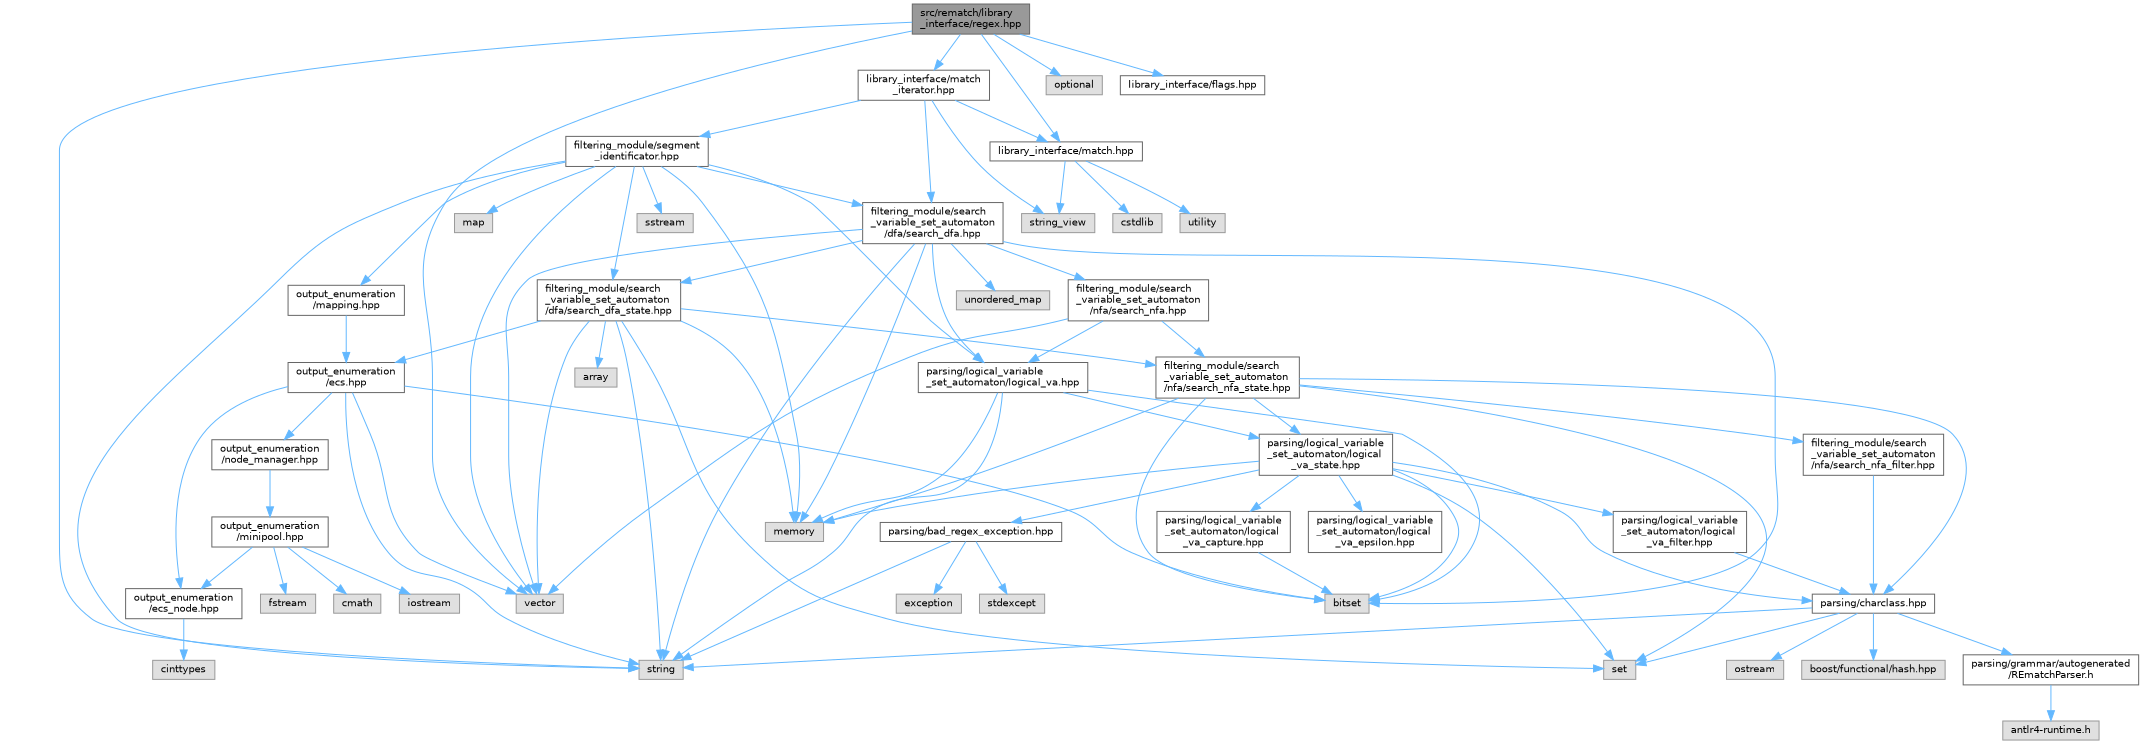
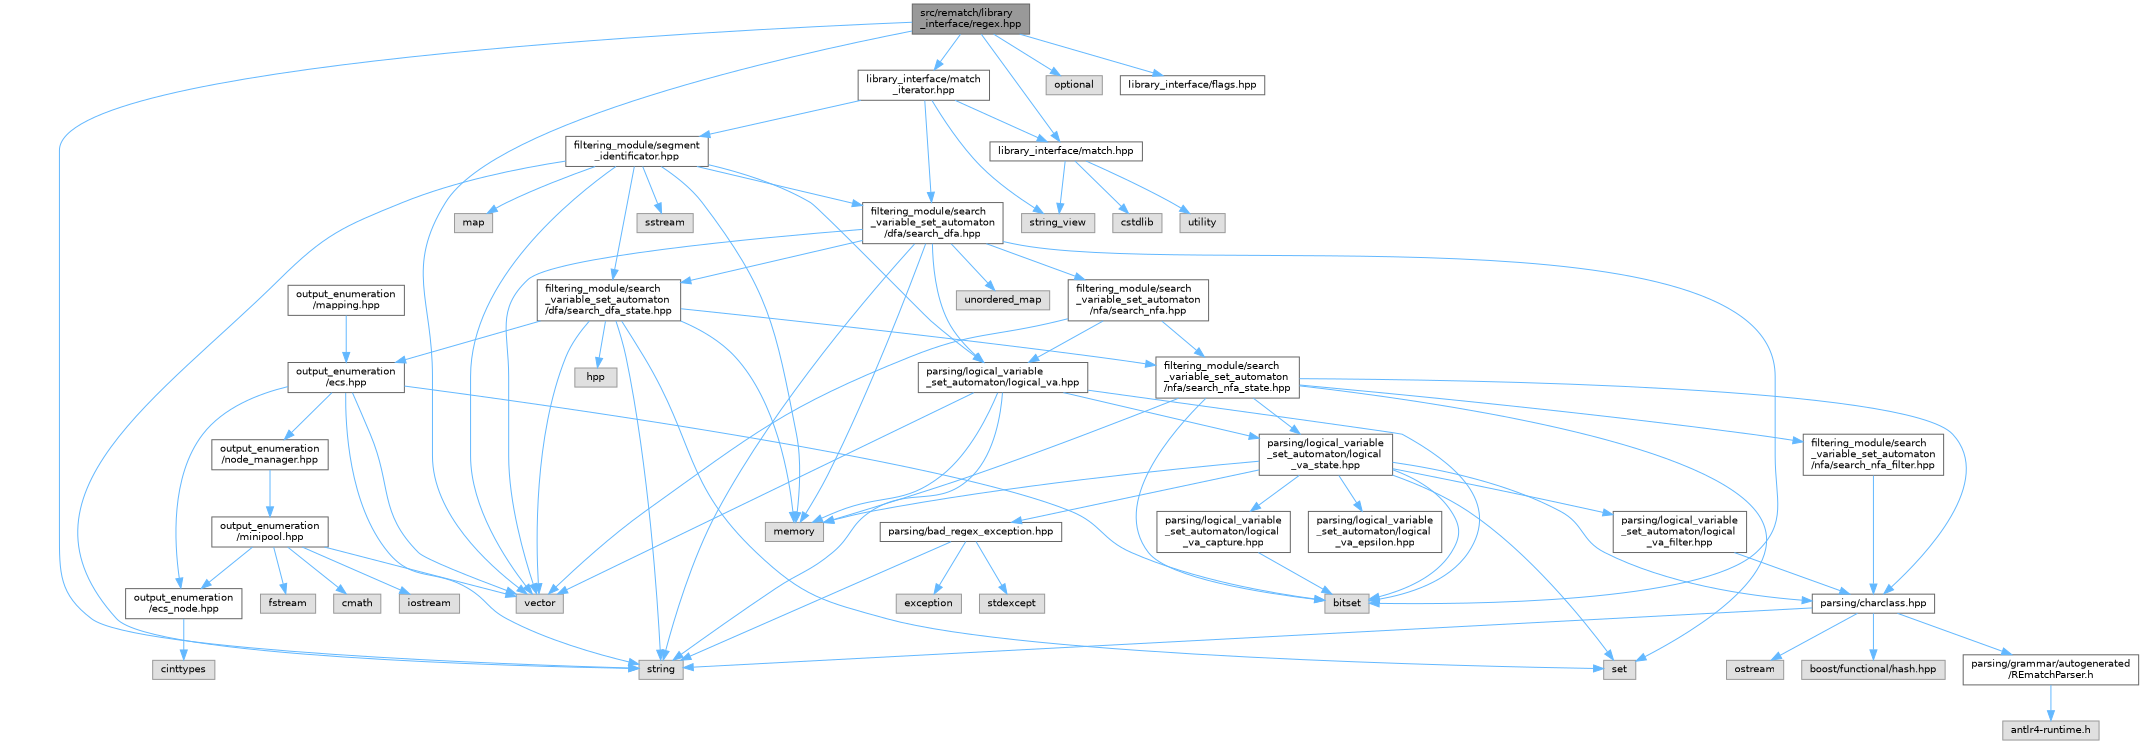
(465, 193) -> none
(596, 378) -> (596, 378)
none -> (770, 491)
none -> (388, 563)
(1743, 638) -> none
